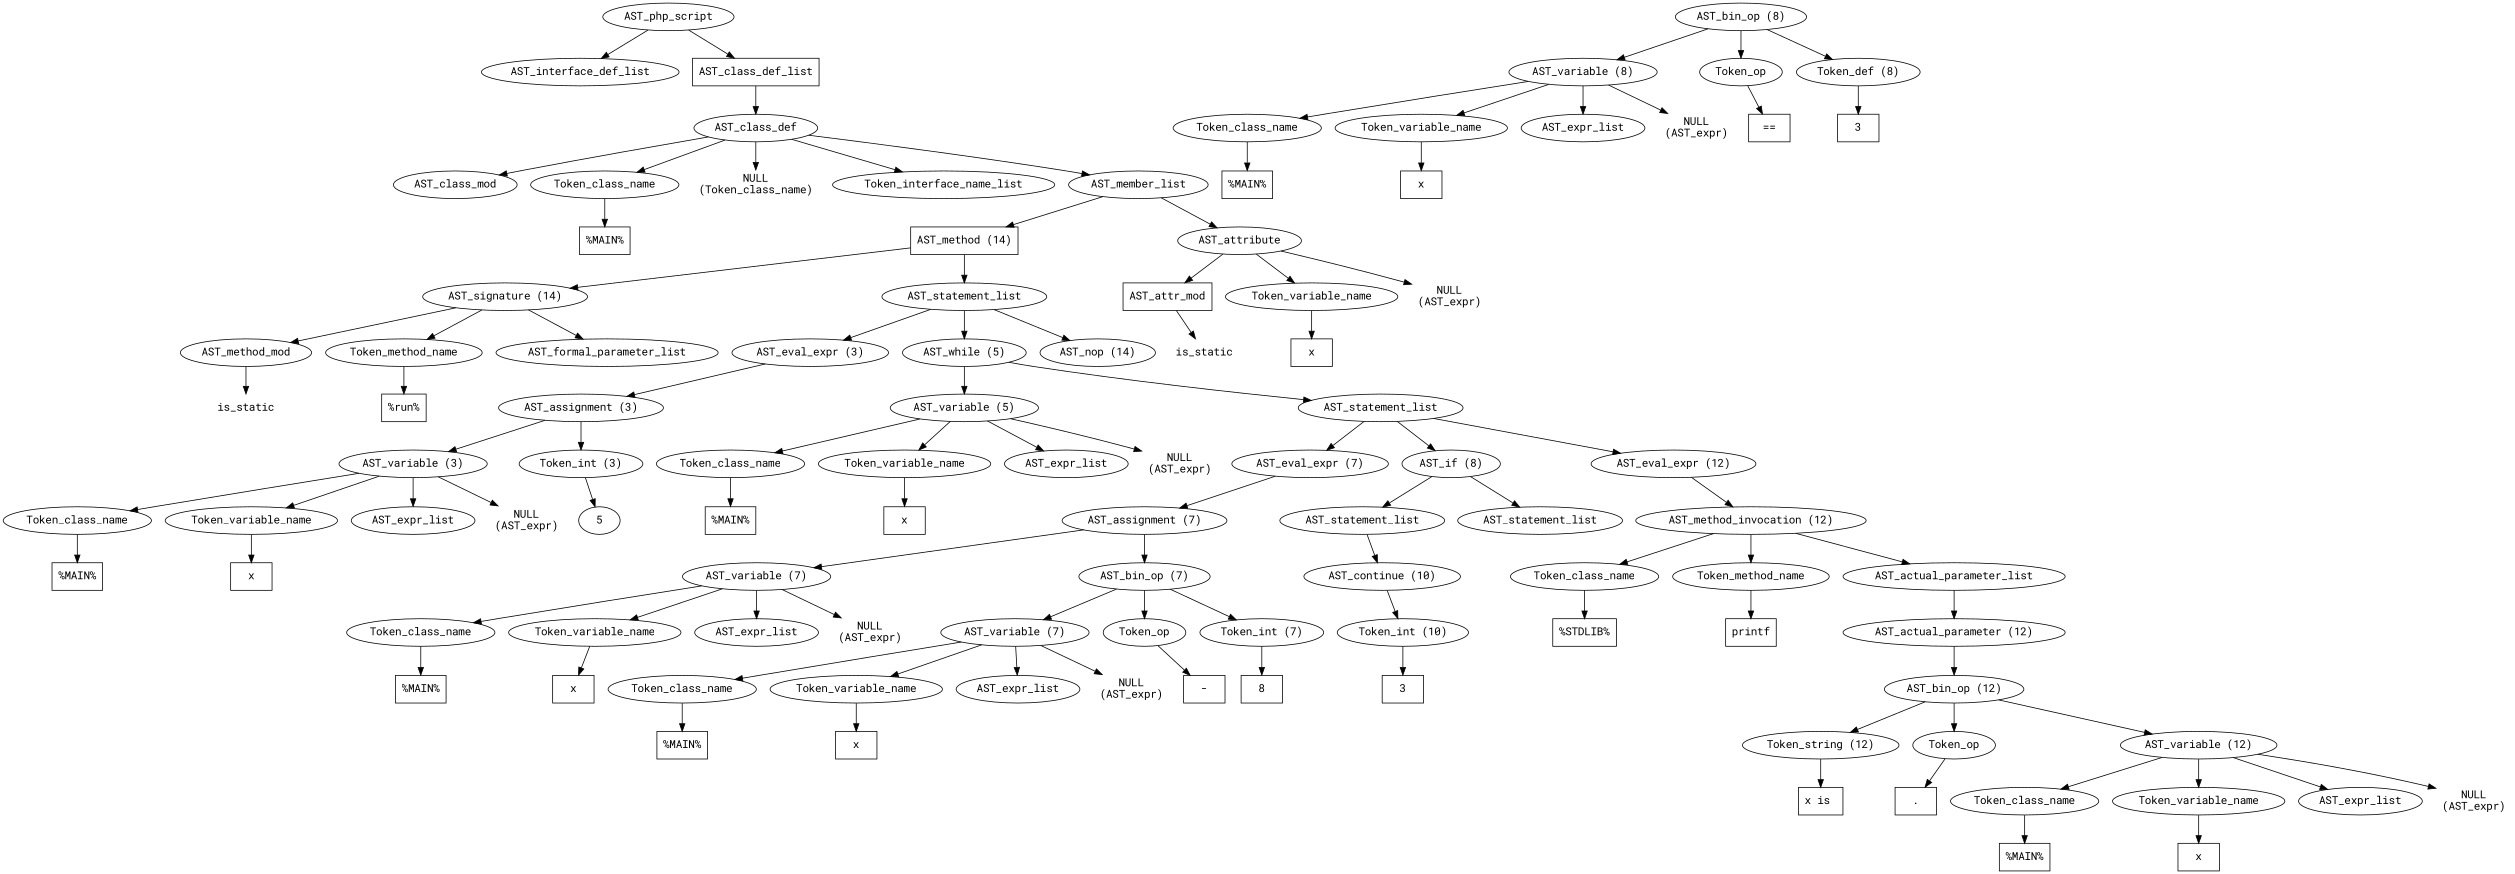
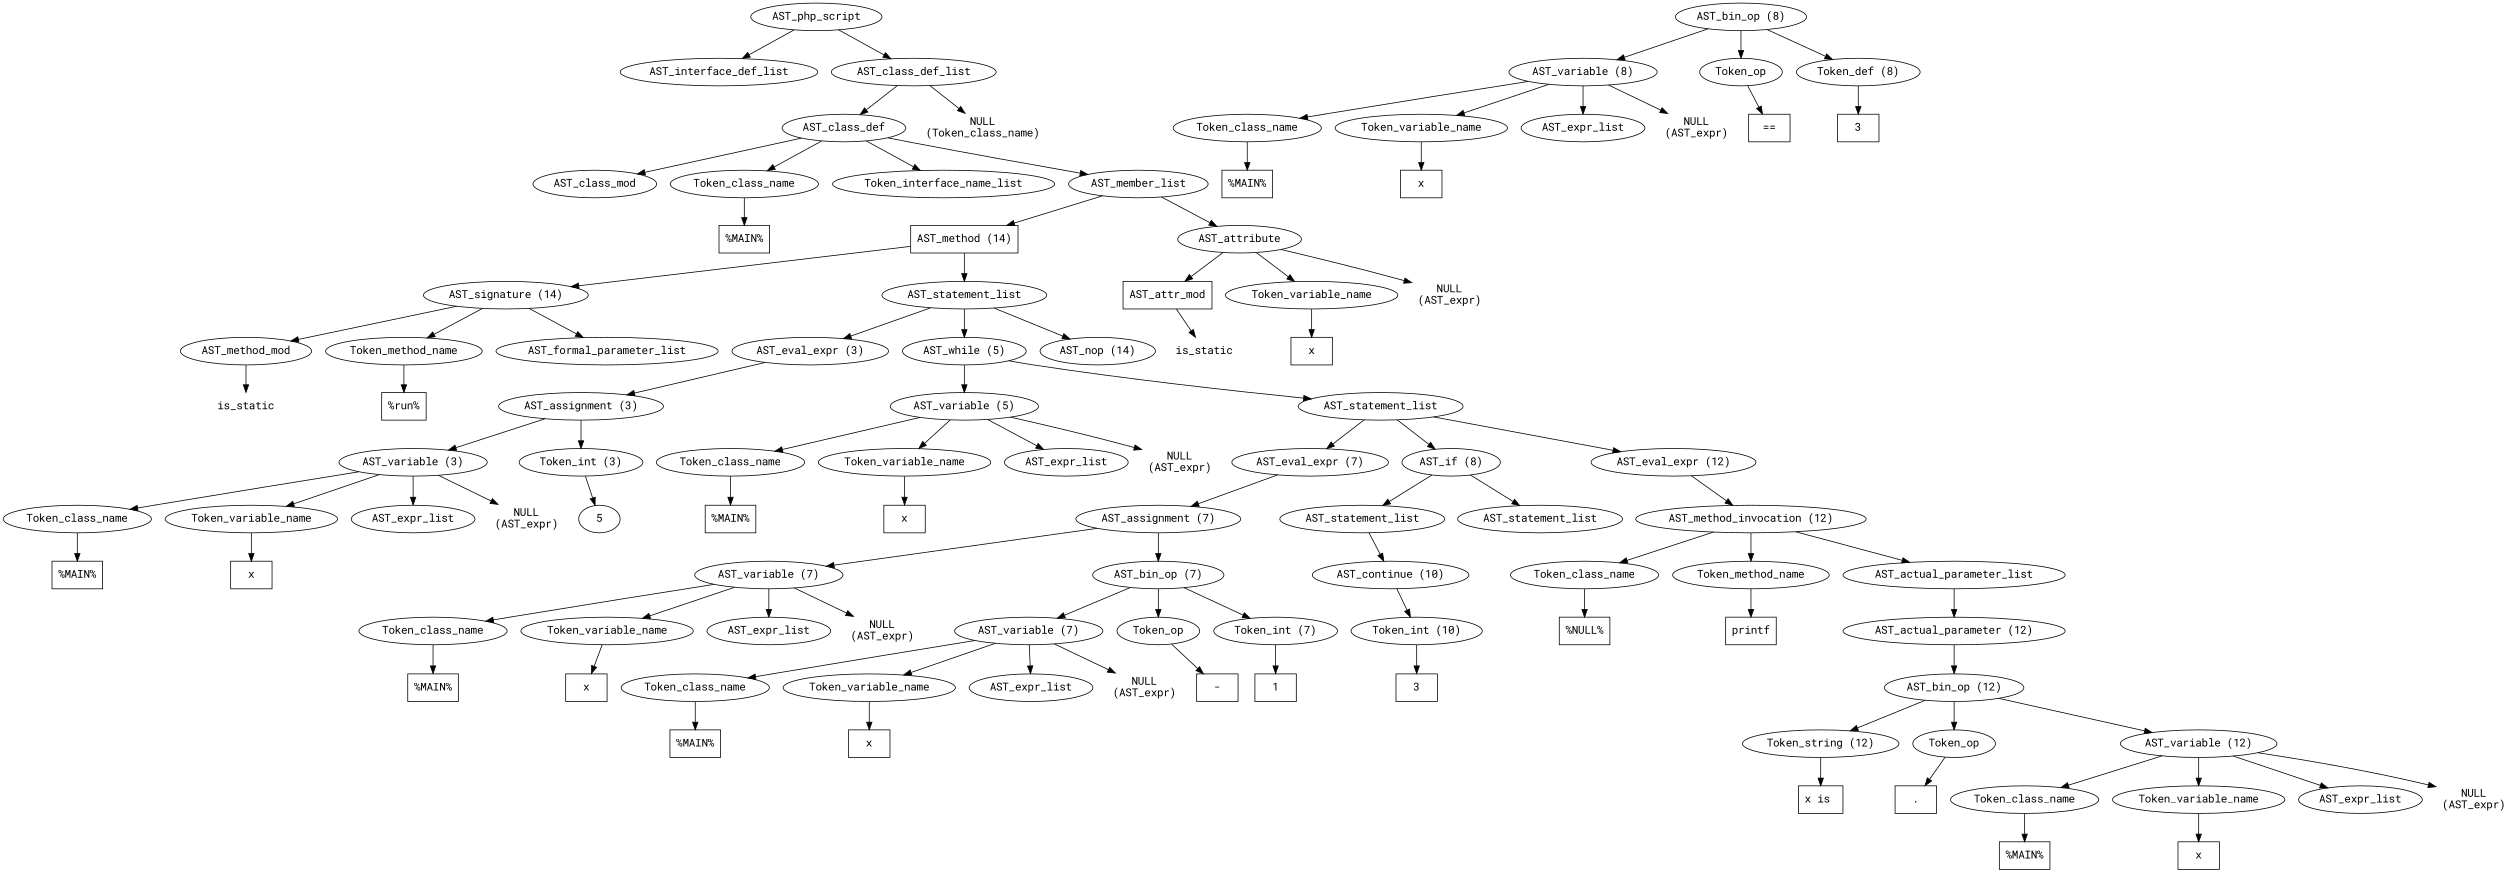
(756, 72) -> (914, 72)
(756, 152) -> (945, 97)
(1585, 632) -> (1585, 631)
(1262, 689) -> (1276, 688)
